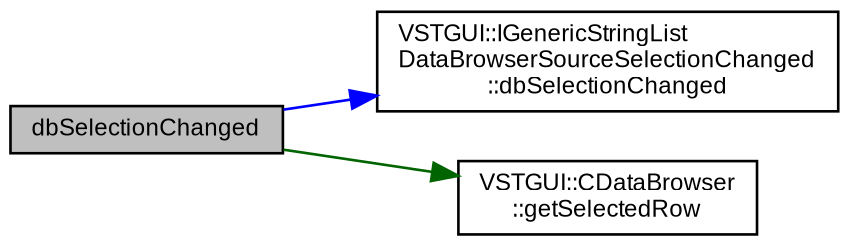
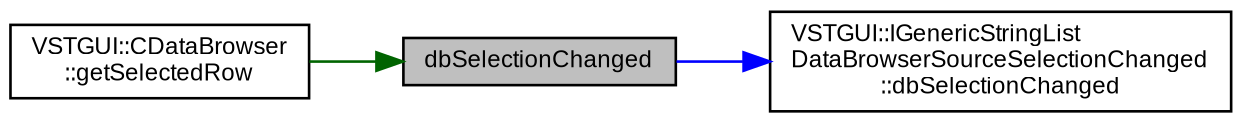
(358, 161) -> (343, 62)
